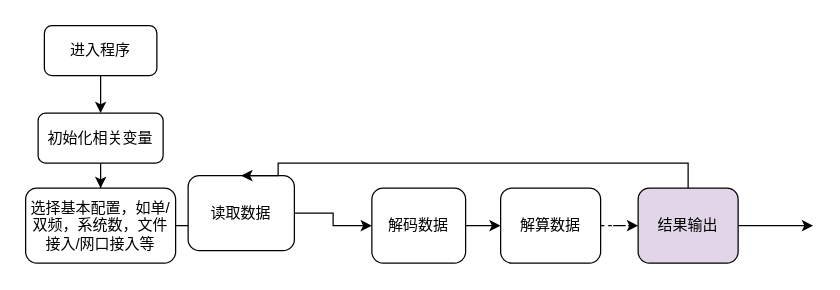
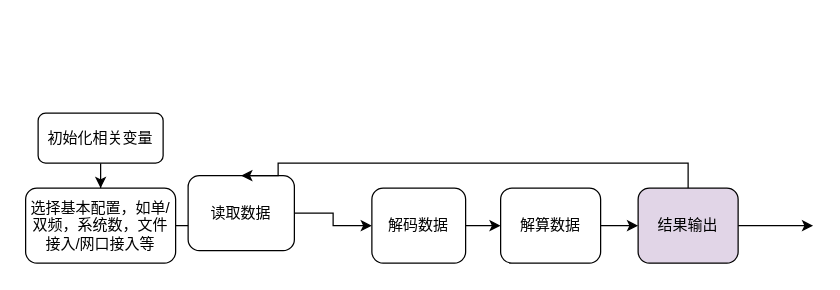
(101, 51) -> none
(101, 99) -> none
(608, 226) -> (608, 226)
